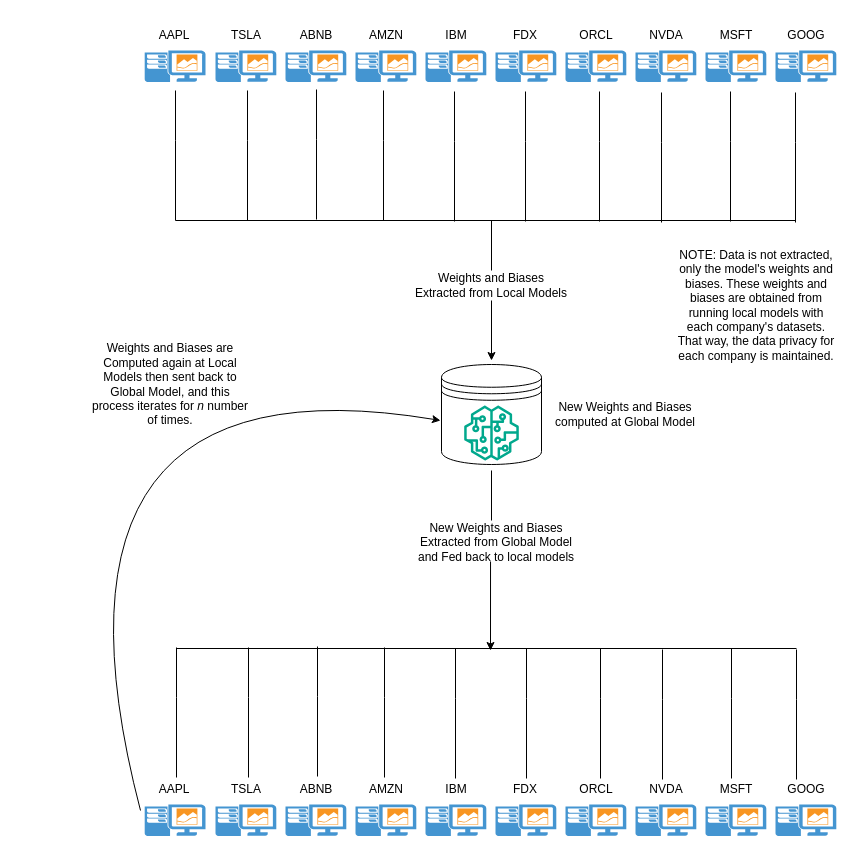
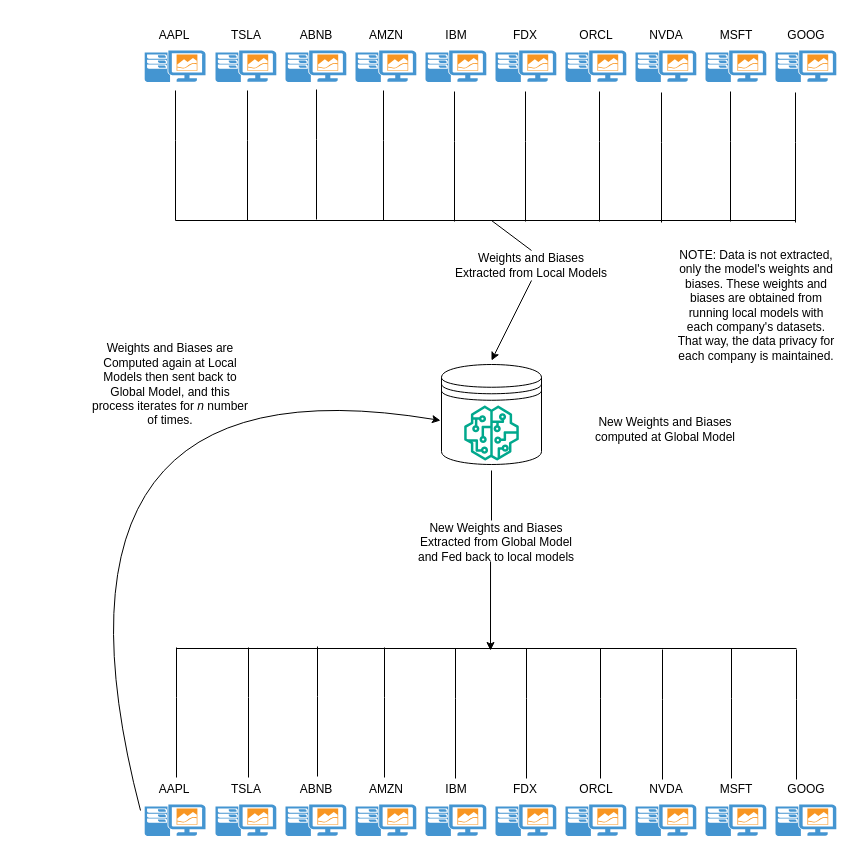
(492, 286) -> (532, 266)
(626, 415) -> (666, 430)
